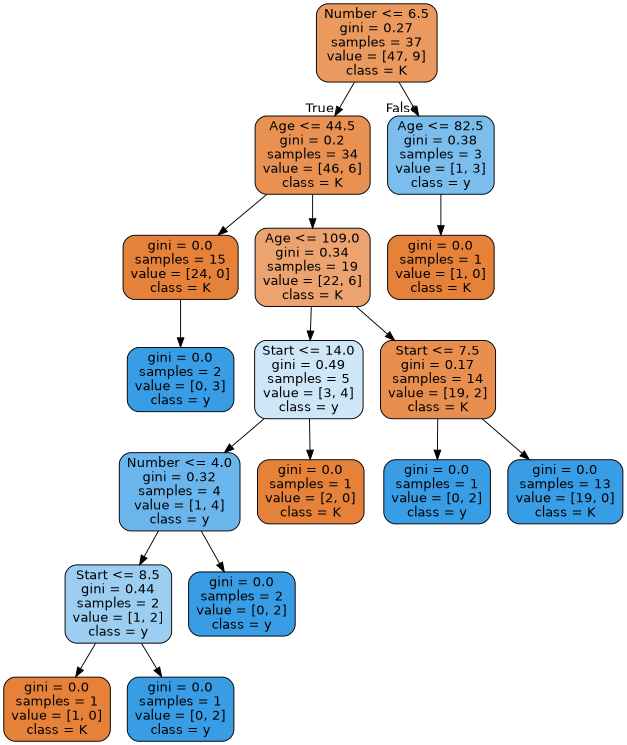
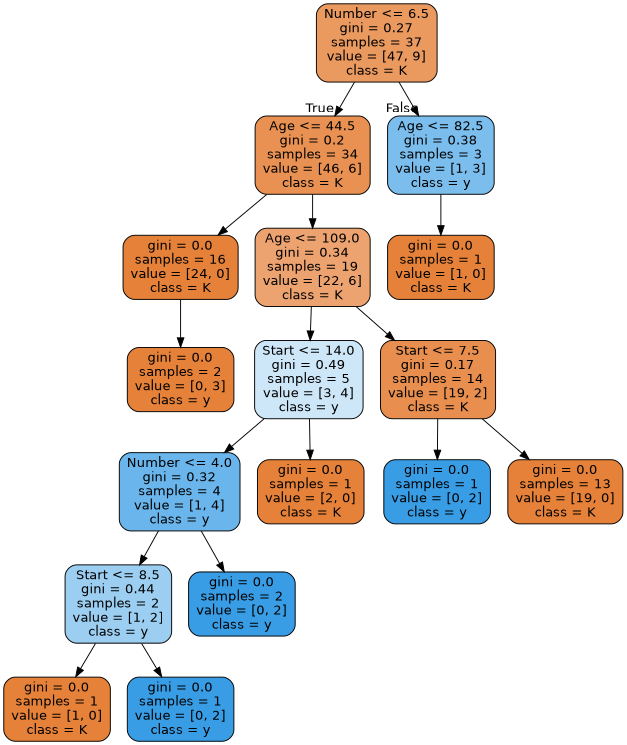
(181, 267) -> (181, 267)
(181, 380) -> (181, 380)
(565, 492) -> (565, 492)
